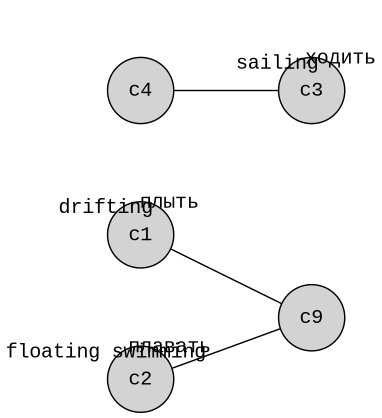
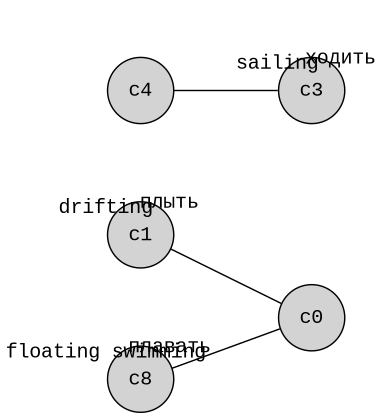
(312, 318) -> (312, 318)
(141, 379) -> (141, 379)
